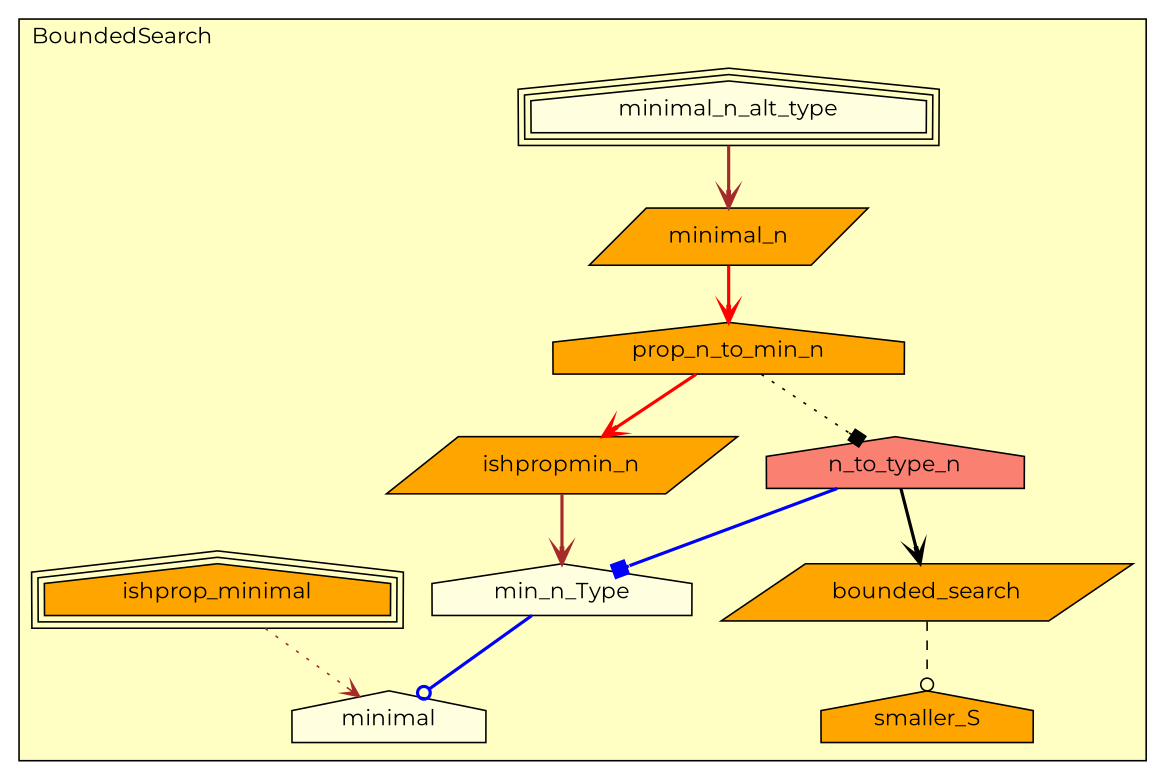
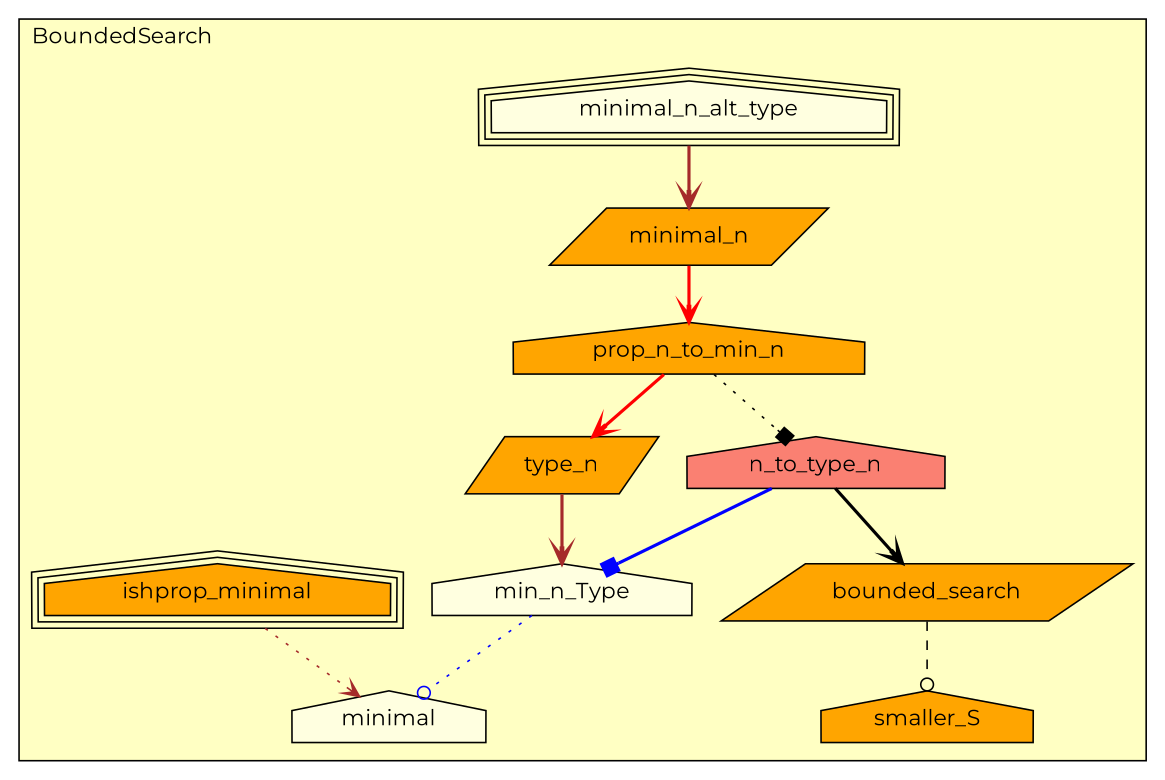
(562, 465) -> (562, 465)
(481, 652) -> (481, 652)
